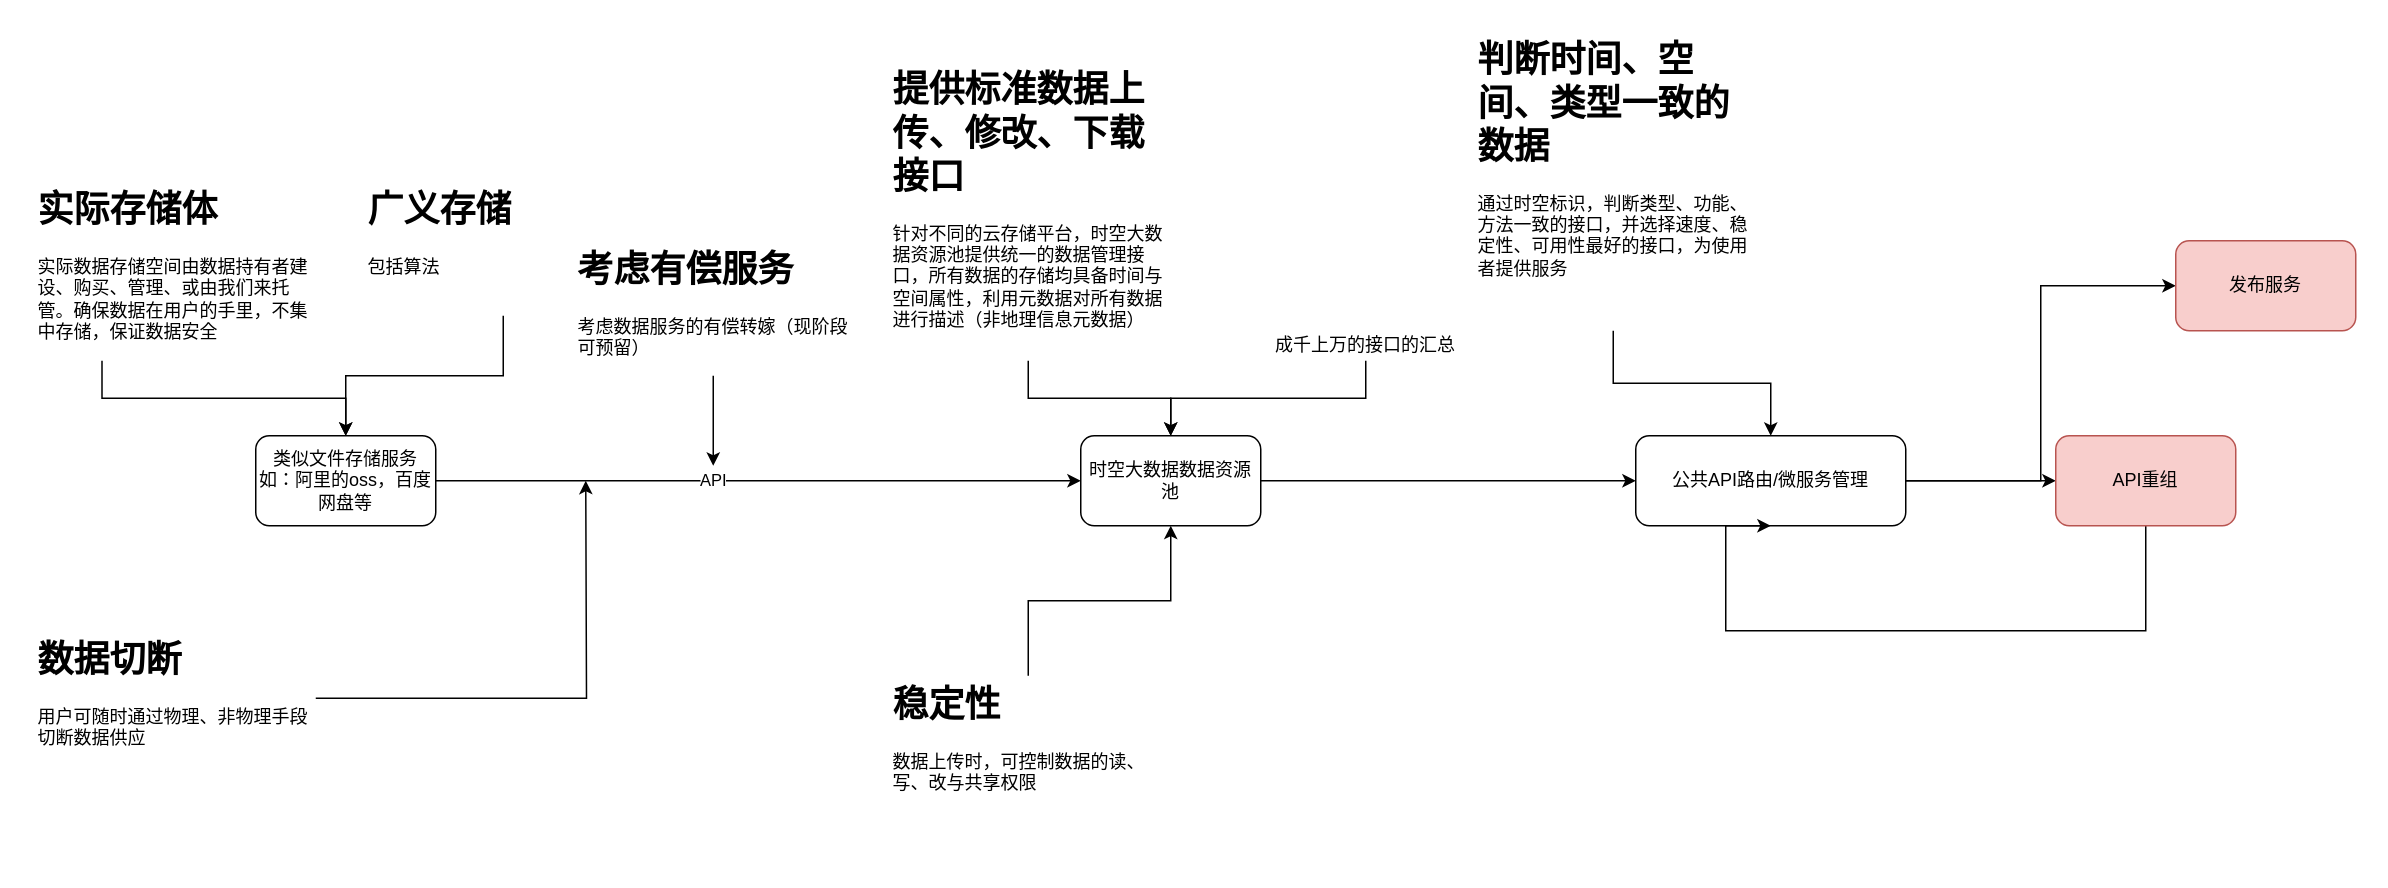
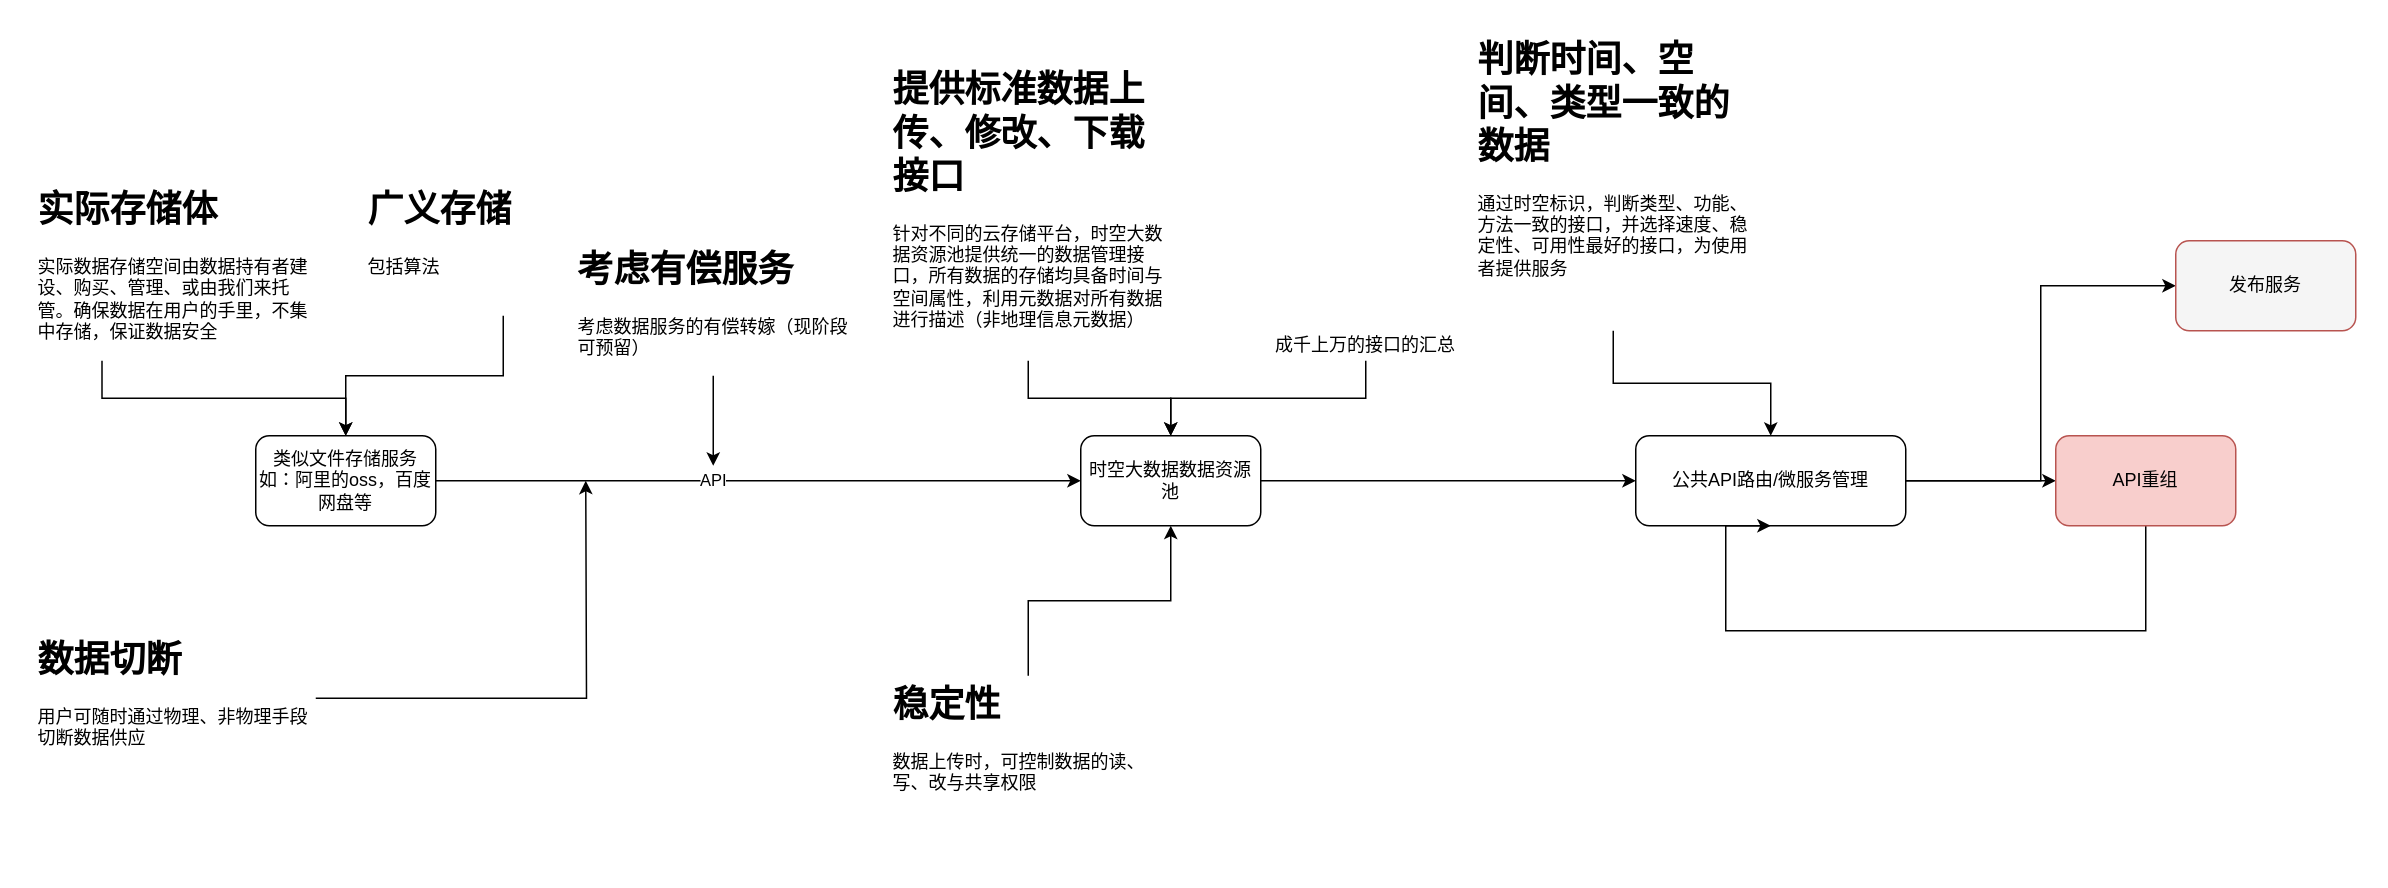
(2266, 286) -> (2266, 286)
